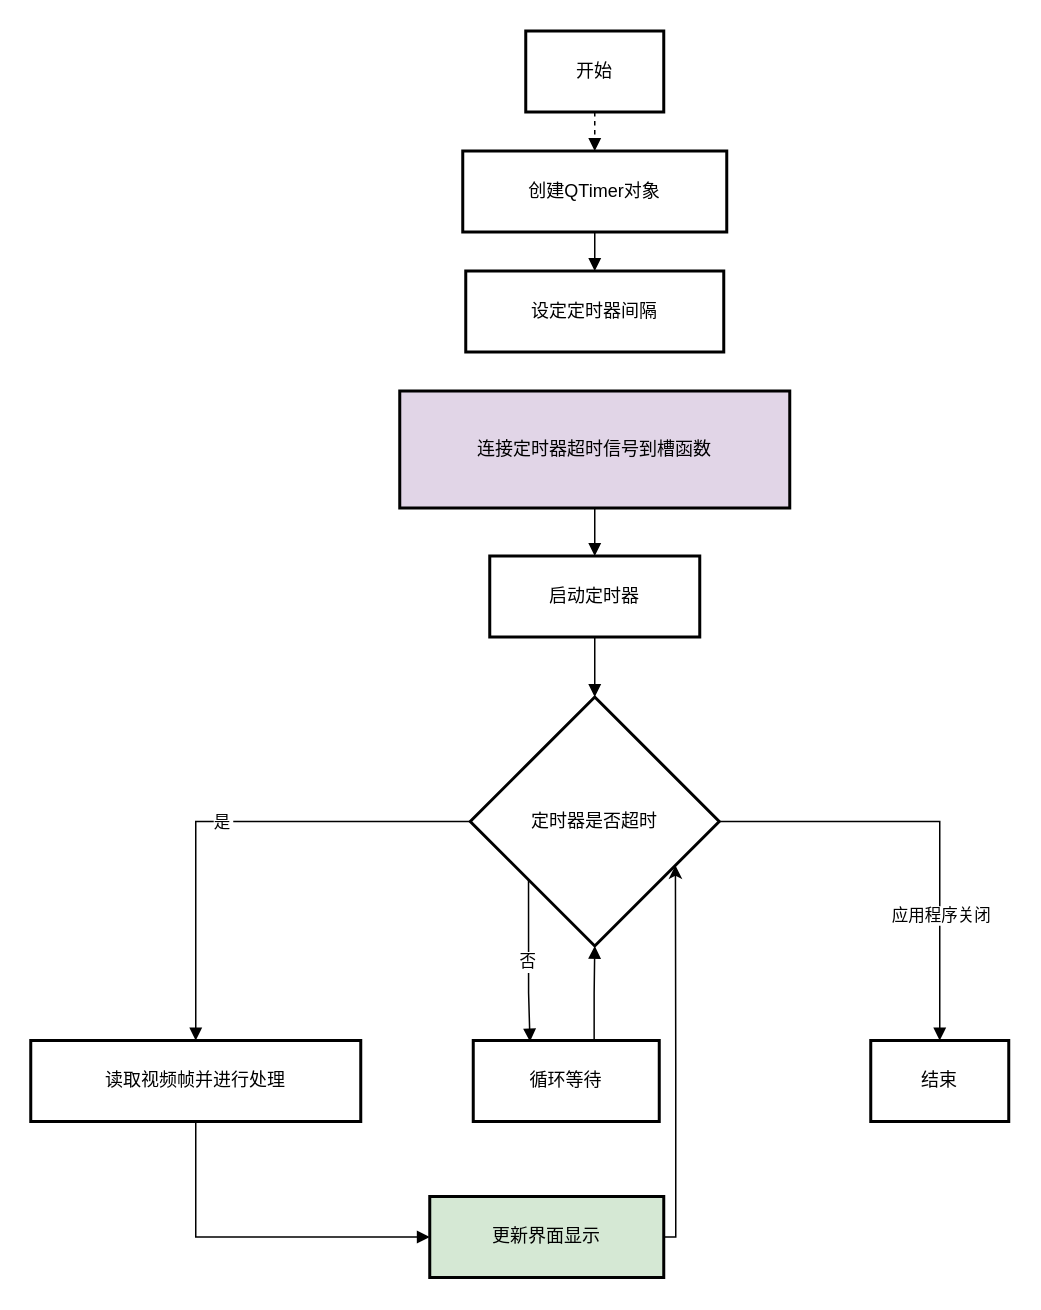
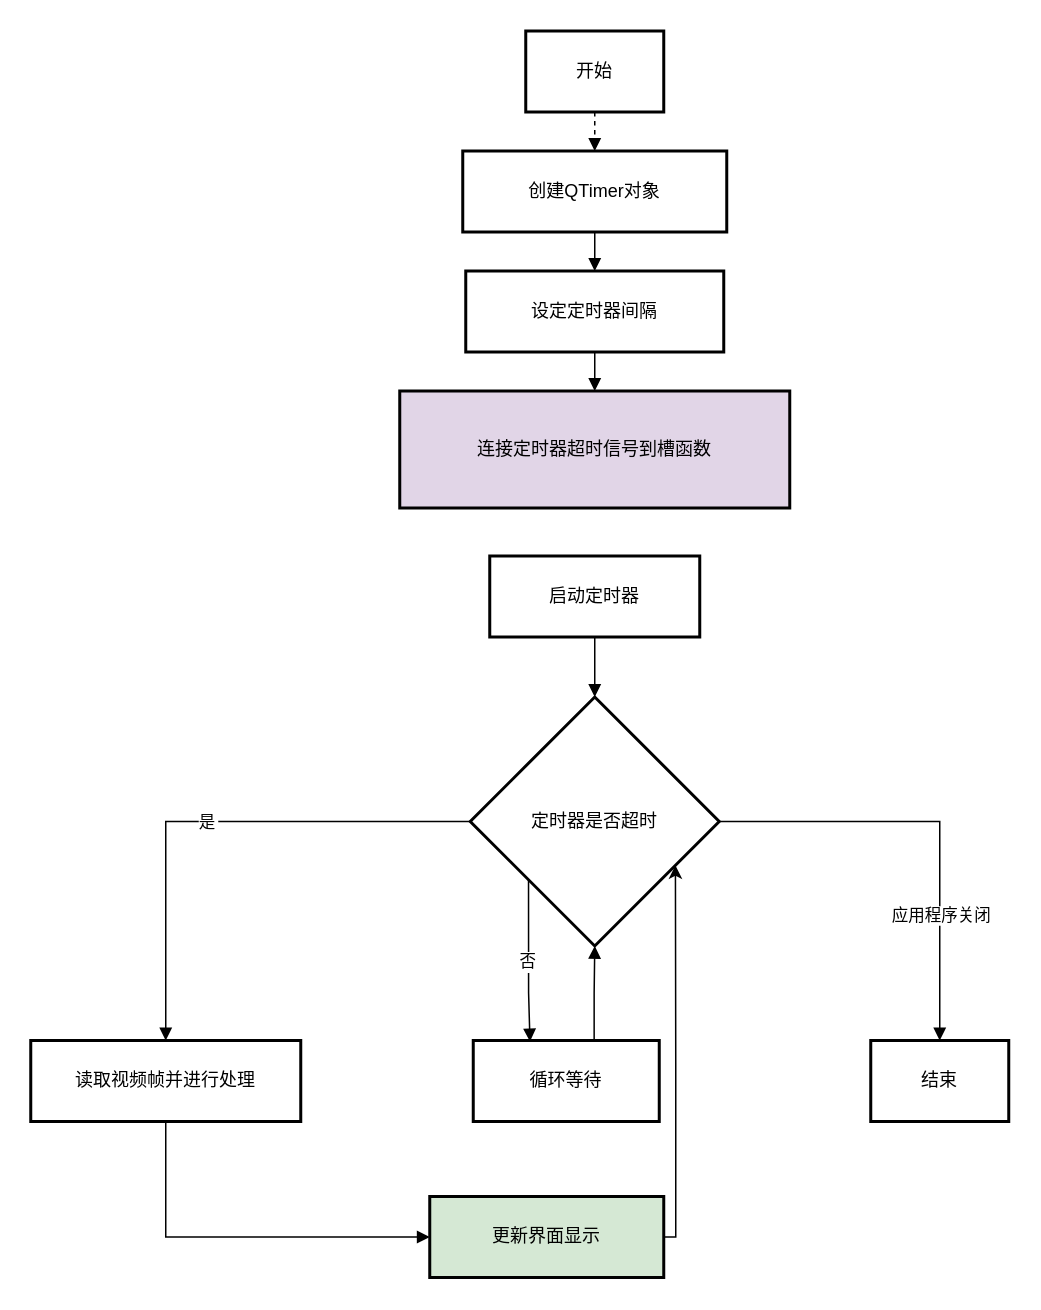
none -> (595, 365)
(595, 525) -> none
(196, 1081) -> (166, 1081)
